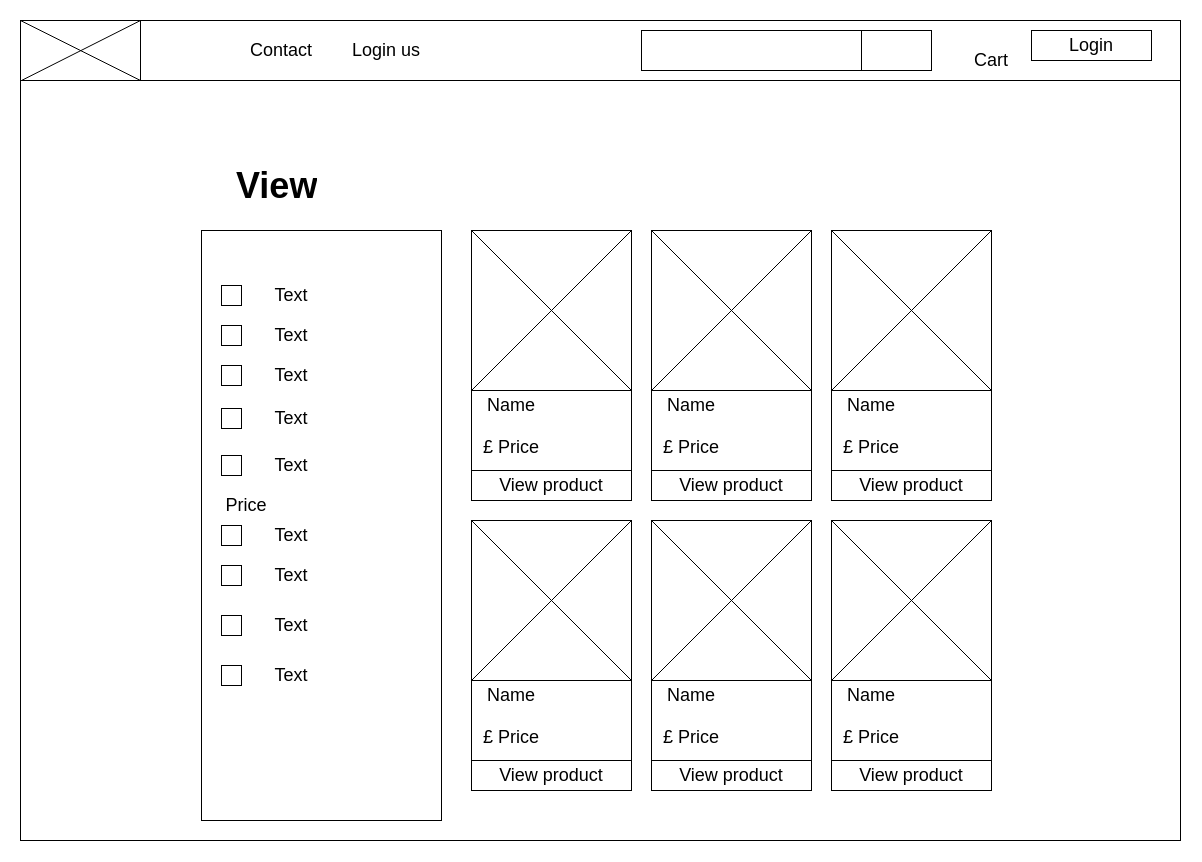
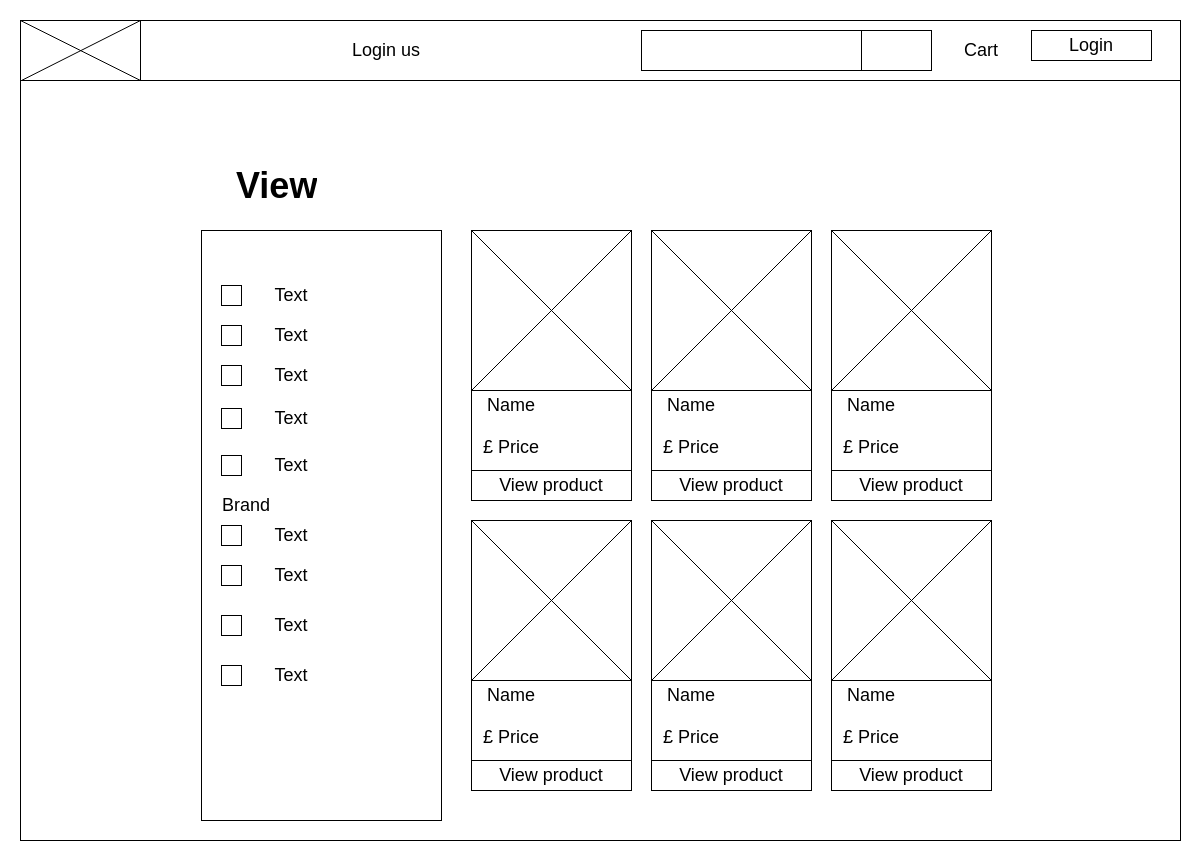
(282, 51) -> none
(992, 61) -> (982, 51)
(247, 506) -> (247, 506)
